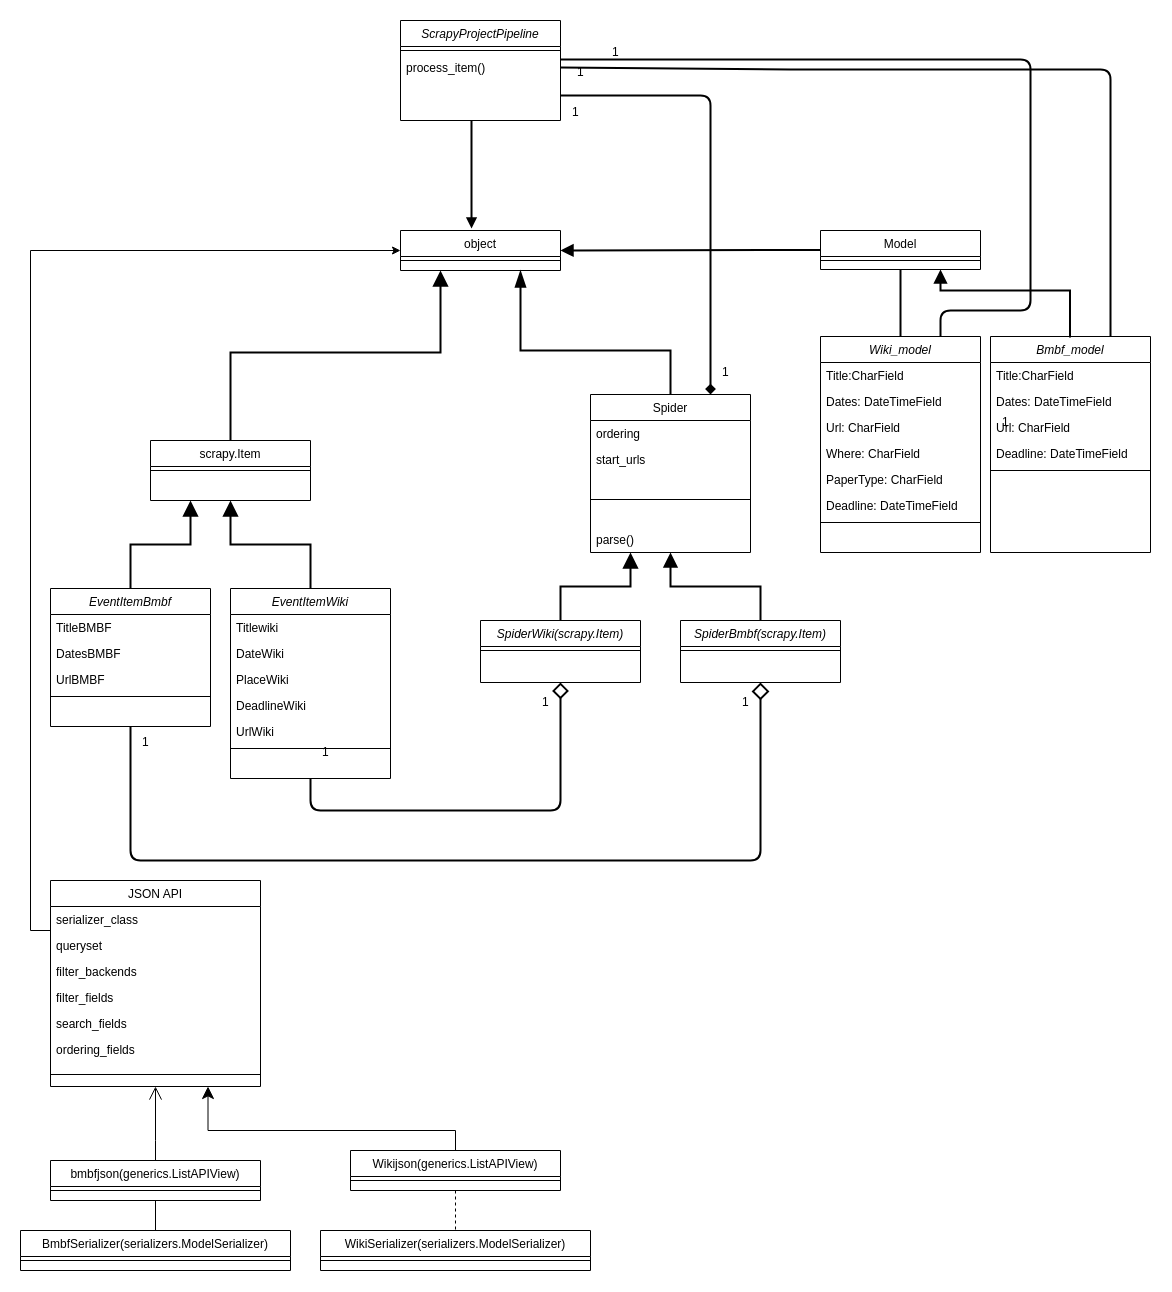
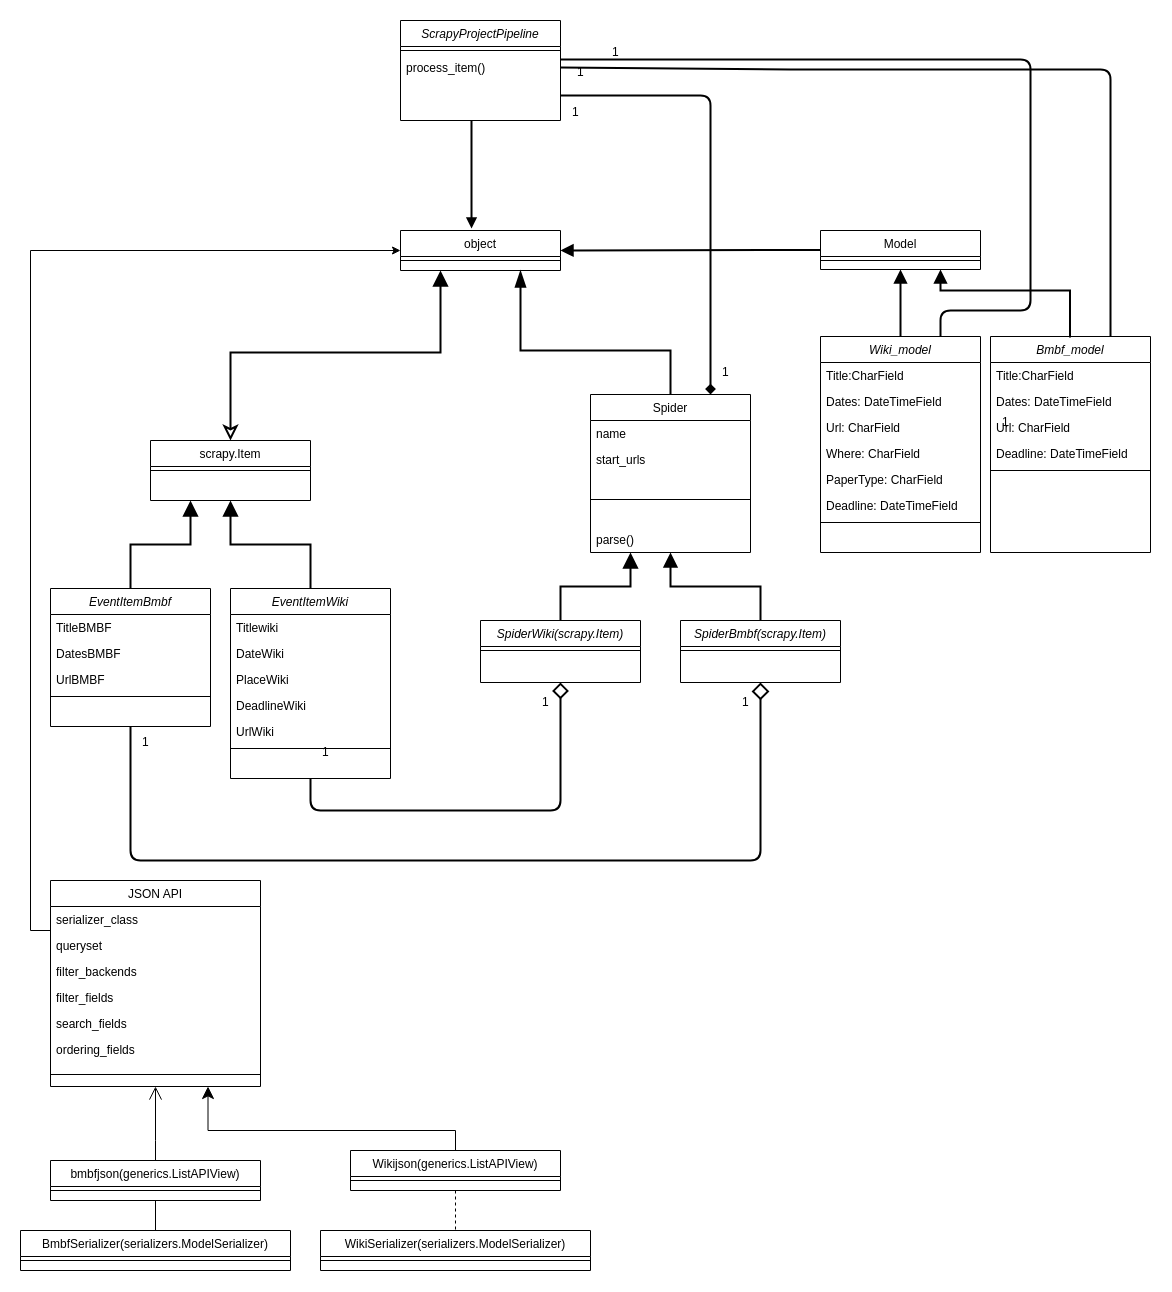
(901, 279) -> (901, 284)
(231, 432) -> (231, 427)
(621, 434) -> (609, 434)
